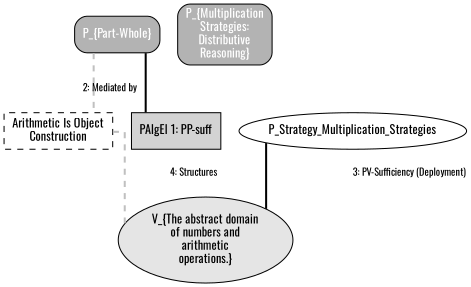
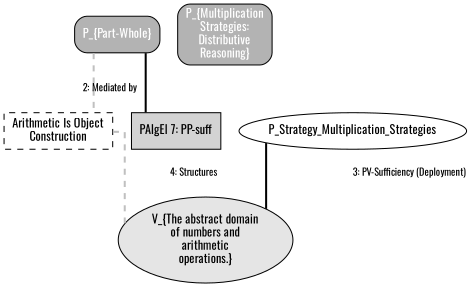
(176, 131) -> (176, 131)
